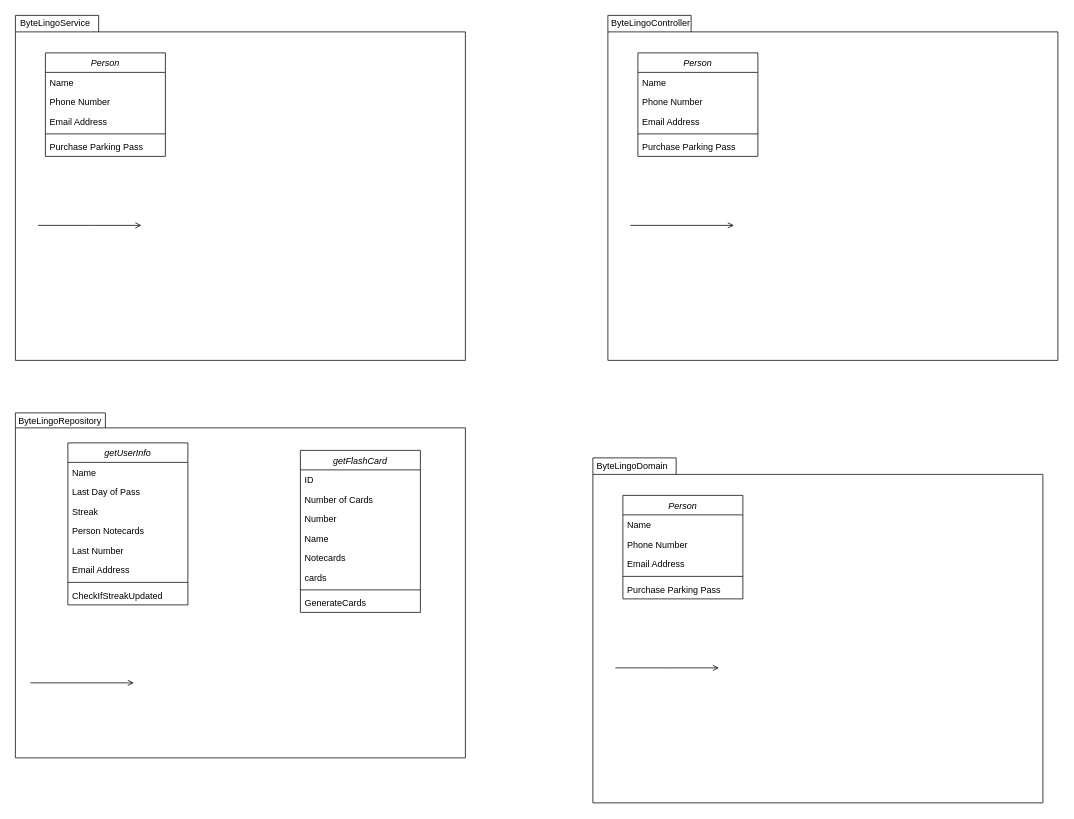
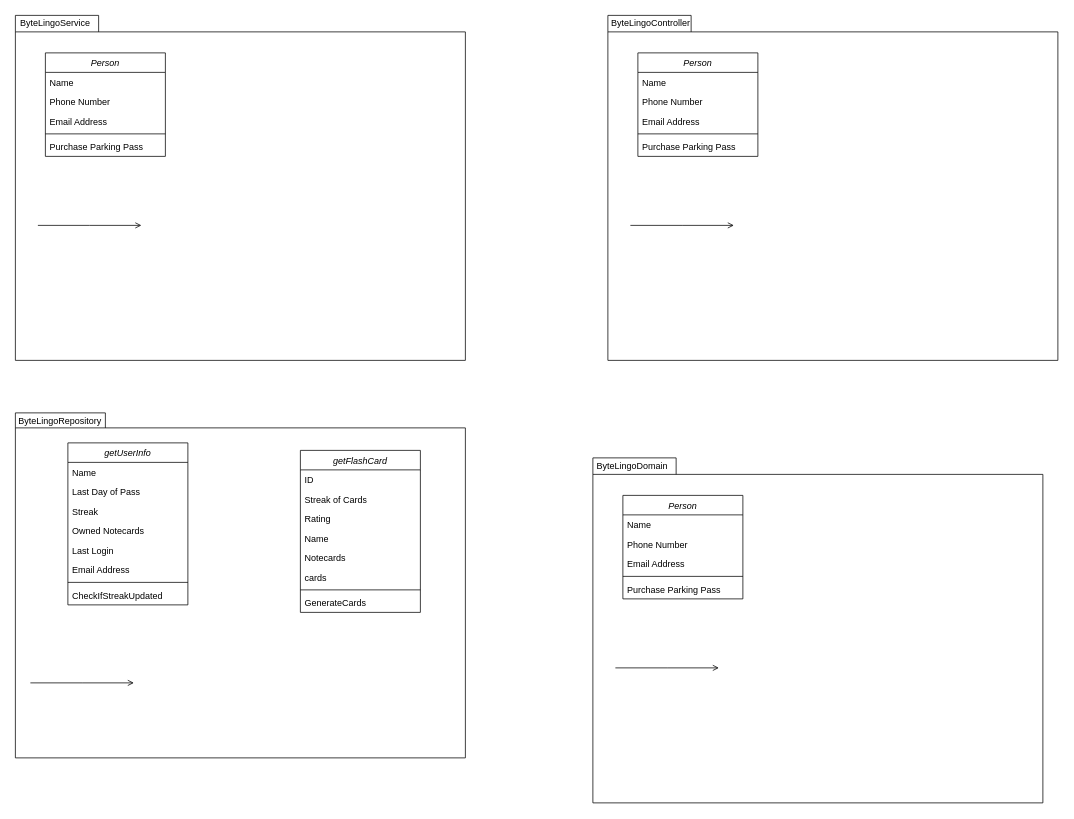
(340, 500) -> (340, 500)
(320, 520) -> (319, 520)
(112, 532) -> (109, 532)
(99, 551) -> (95, 551)
